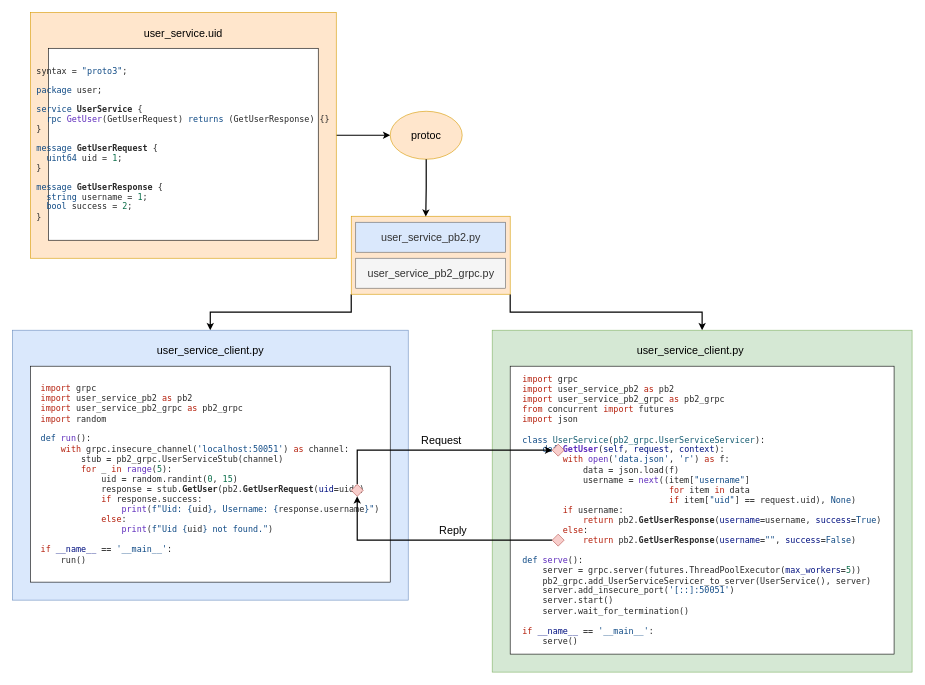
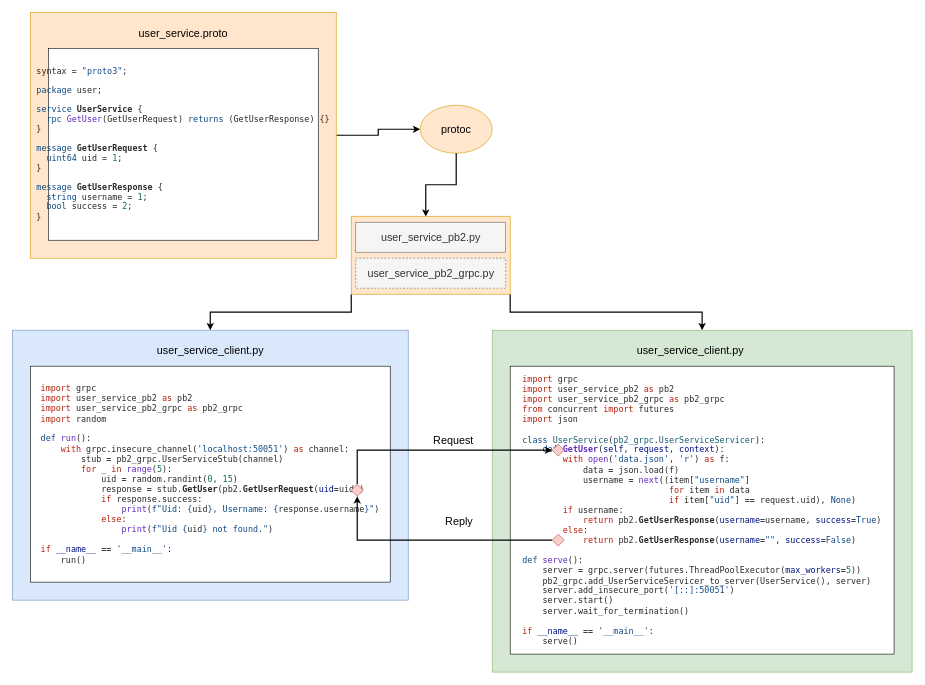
(183, 33) -> (183, 33)
(426, 135) -> (456, 129)
(431, 237) -> (431, 237)
(431, 273) -> (431, 273)
(441, 441) -> (453, 441)
(453, 531) -> (459, 522)
